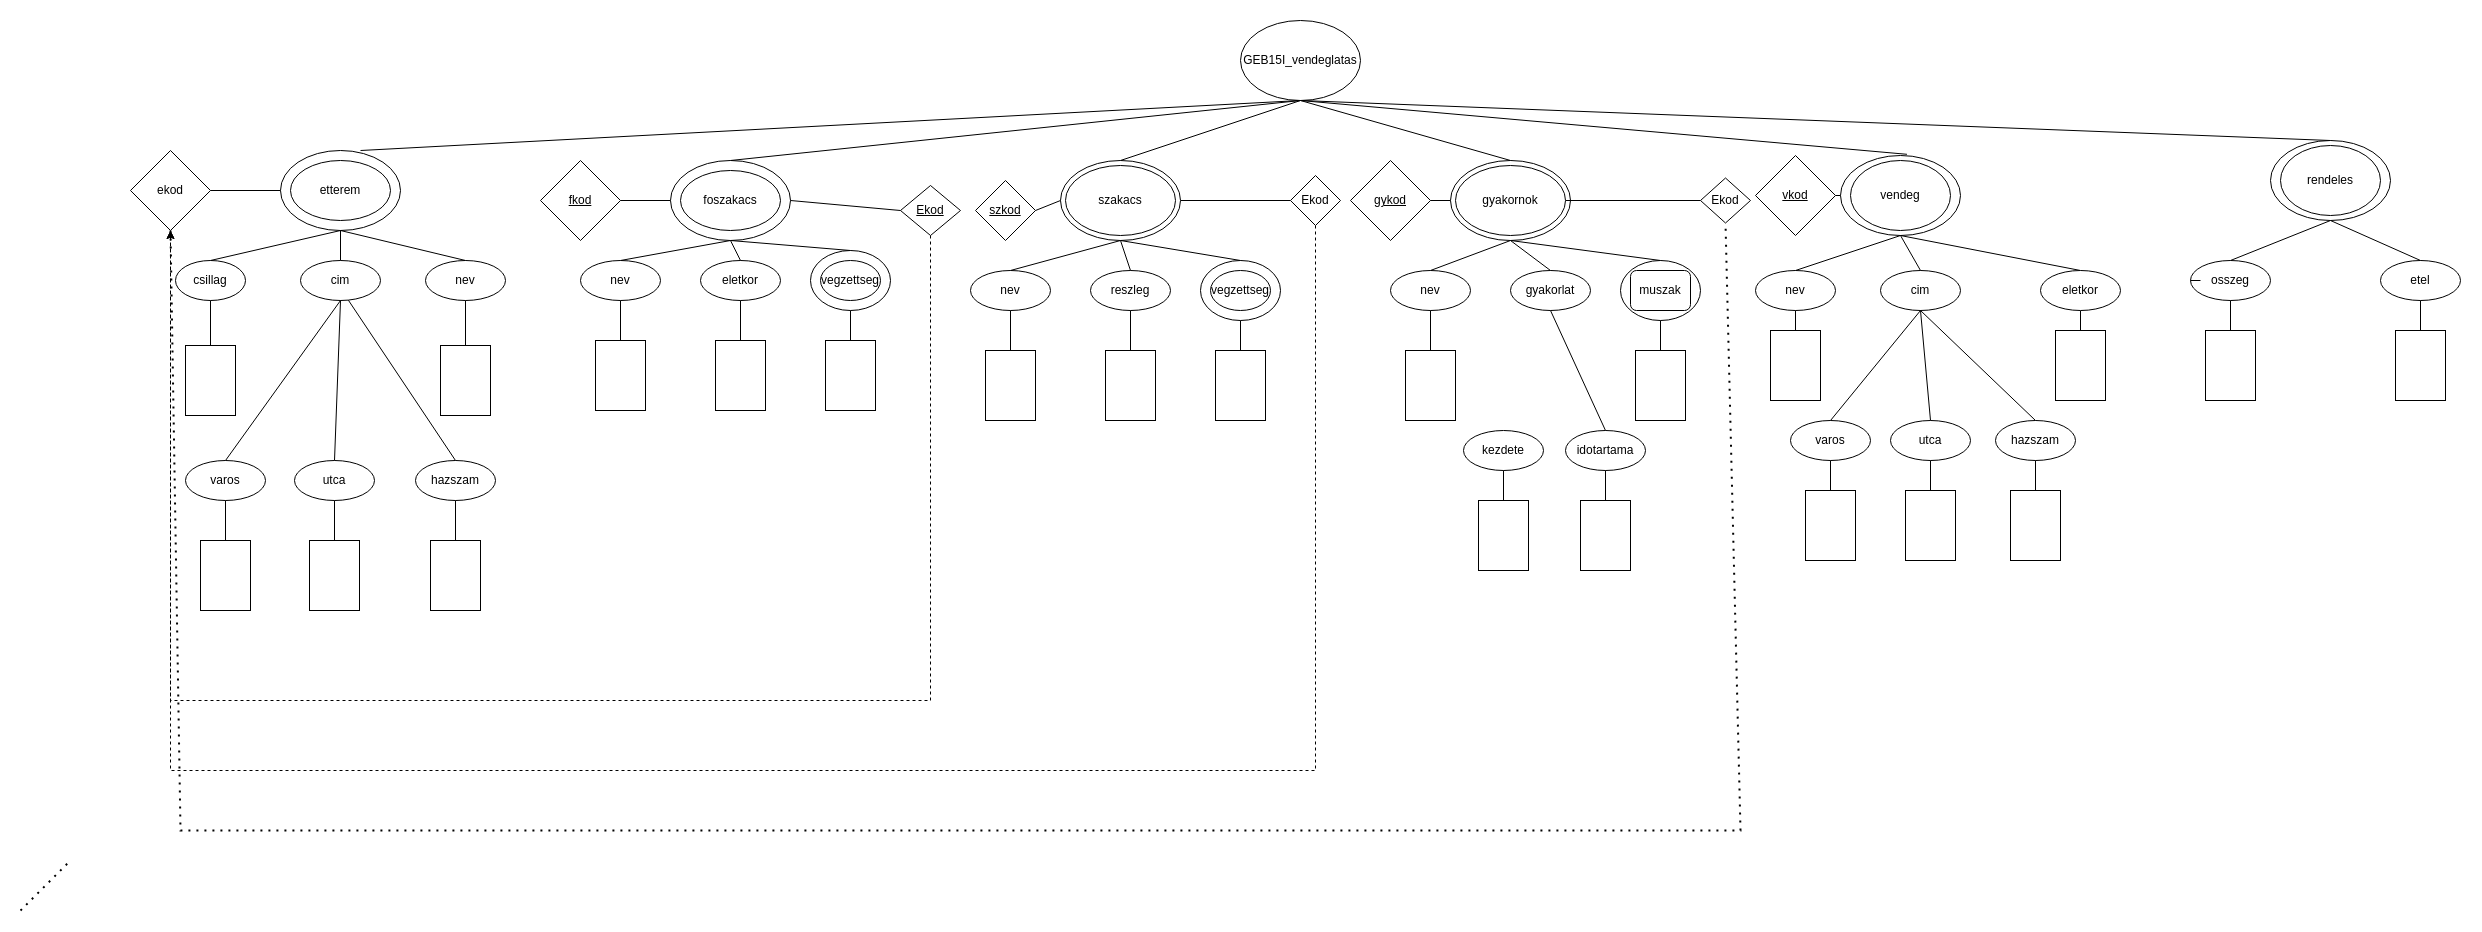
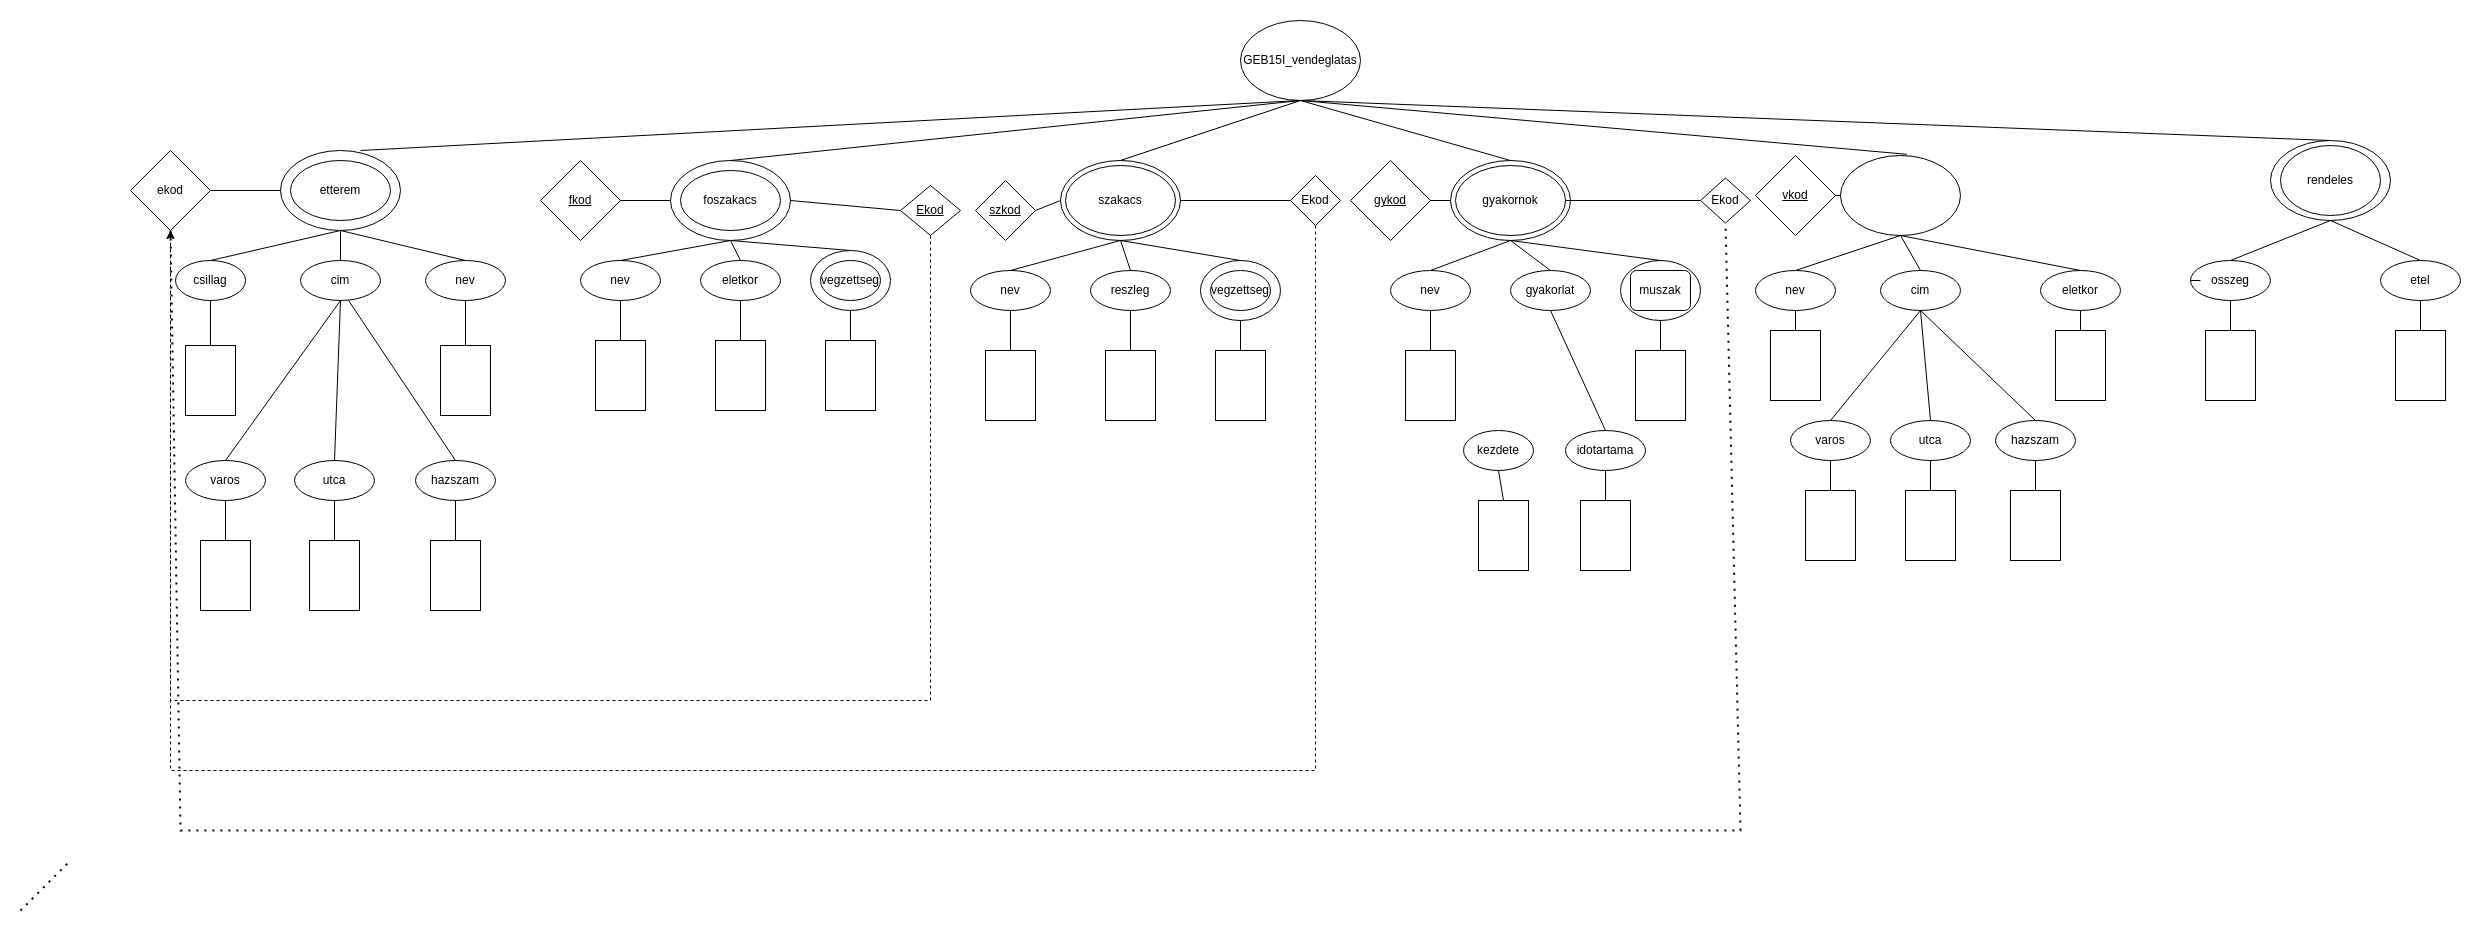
(1901, 196) -> none
(1504, 451) -> (1499, 451)
